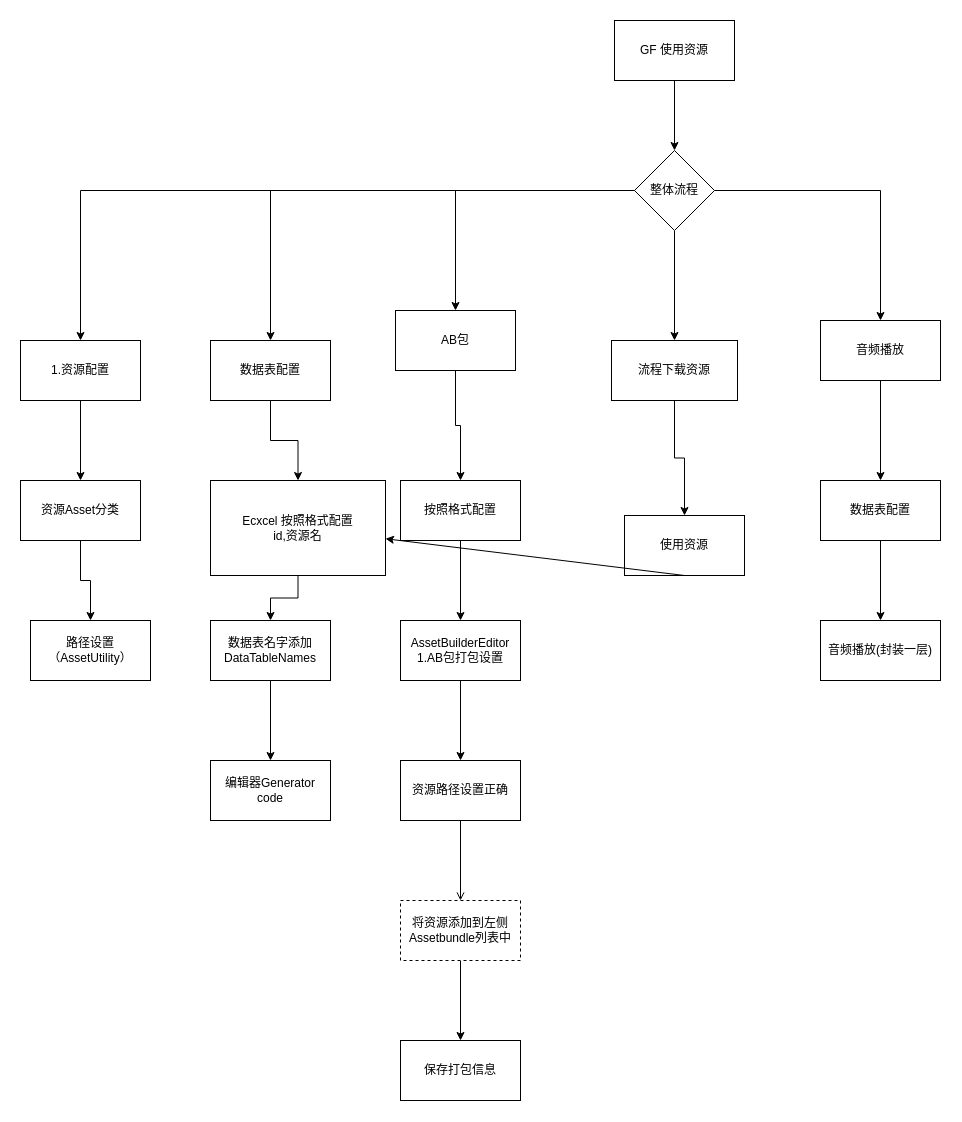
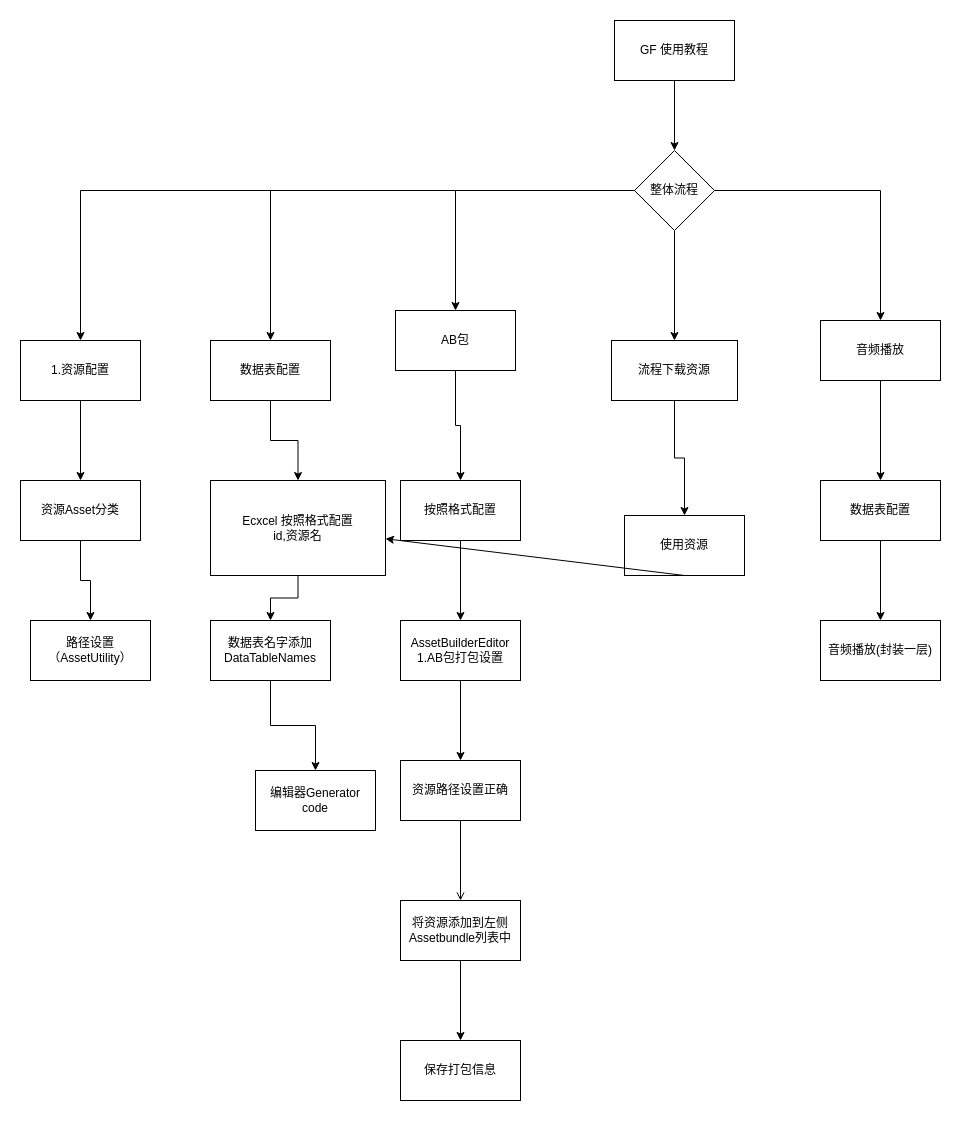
(675, 51) -> (675, 51)
(271, 791) -> (316, 801)
(461, 931) -> (461, 931)
